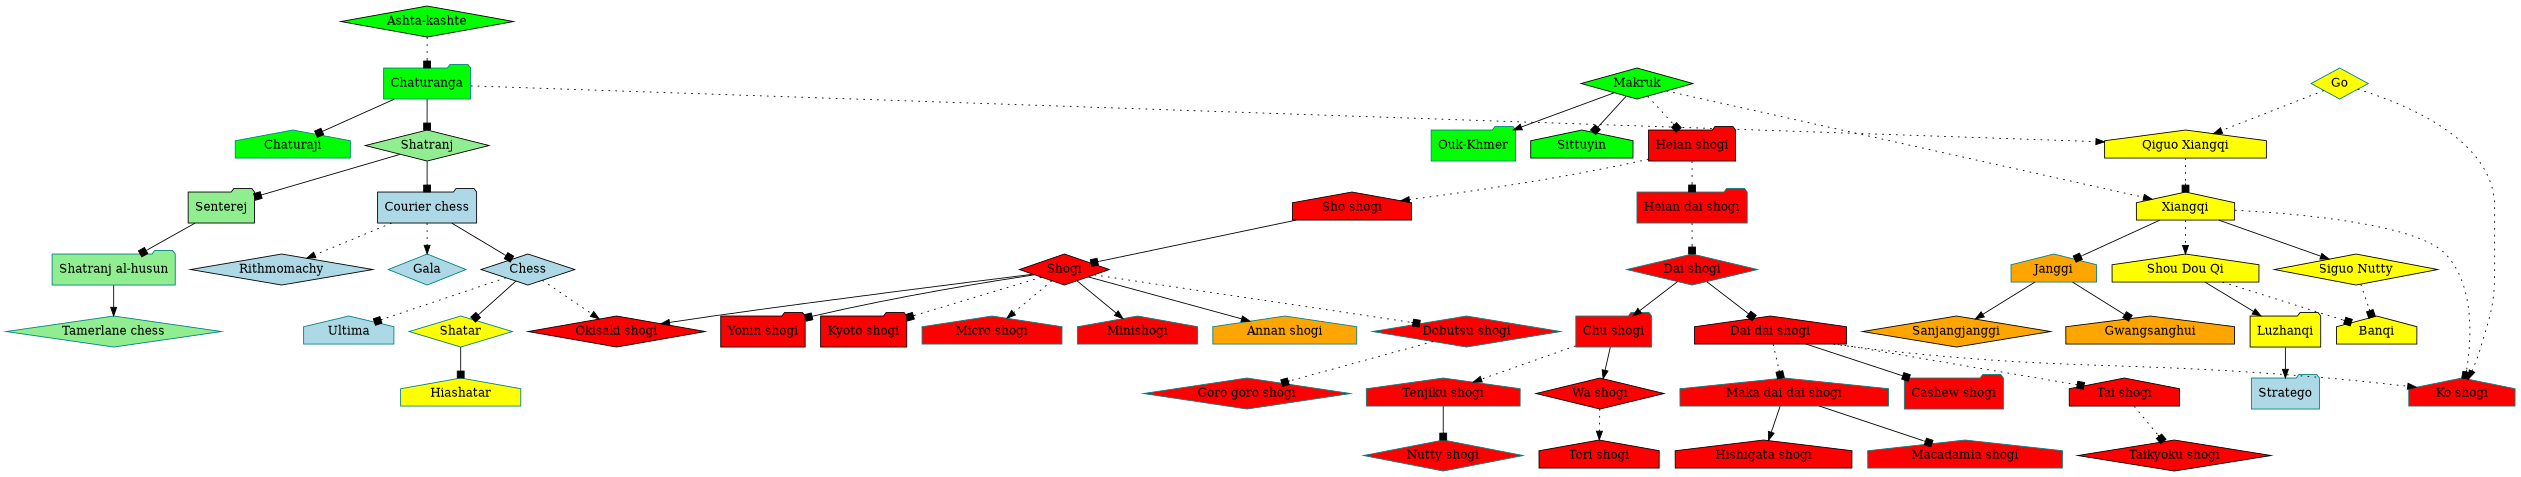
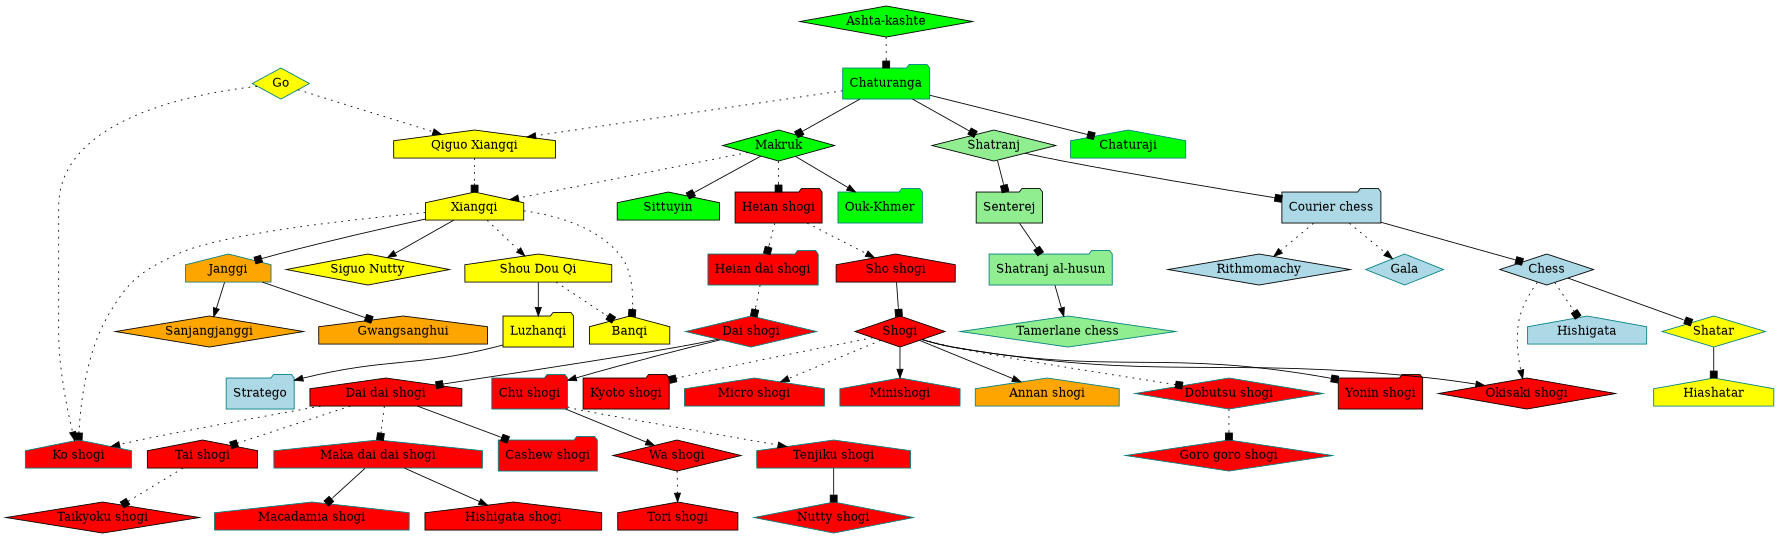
none -> (832, 115)
(2365, 297) -> (601, 237)
(349, 332) -> (1587, 332)
